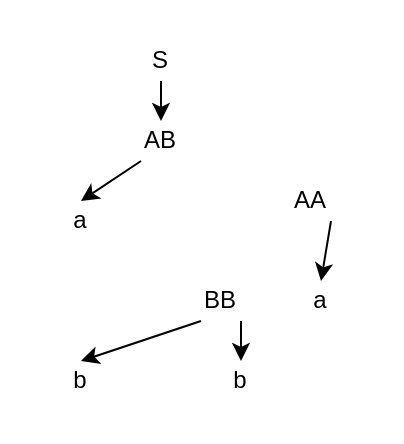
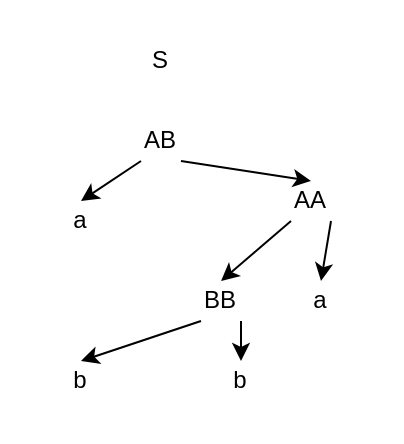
(161, 94) -> none
none -> (240, 170)
none -> (261, 247)
